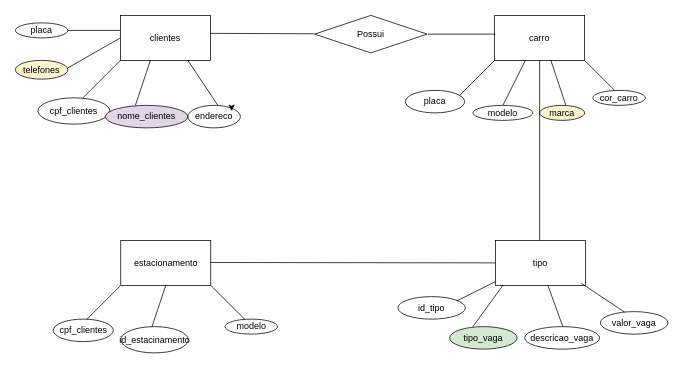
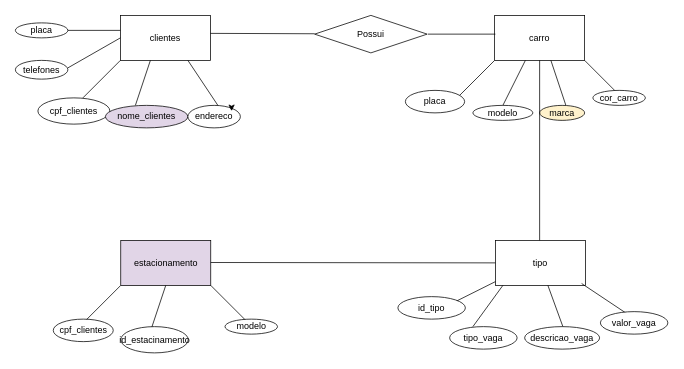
(42, 70) -> (42, 70)
(166, 263) -> (166, 263)
(483, 338) -> (483, 338)
